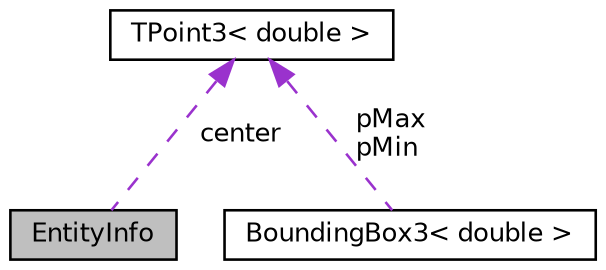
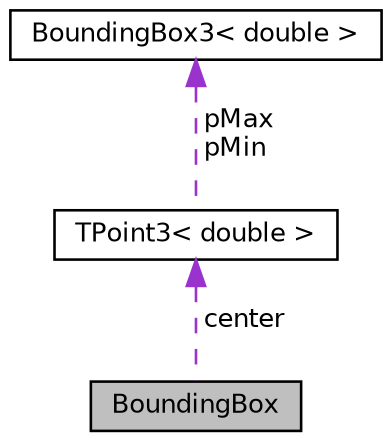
(340, 146) -> (196, 149)
(93, 235) -> (196, 406)
